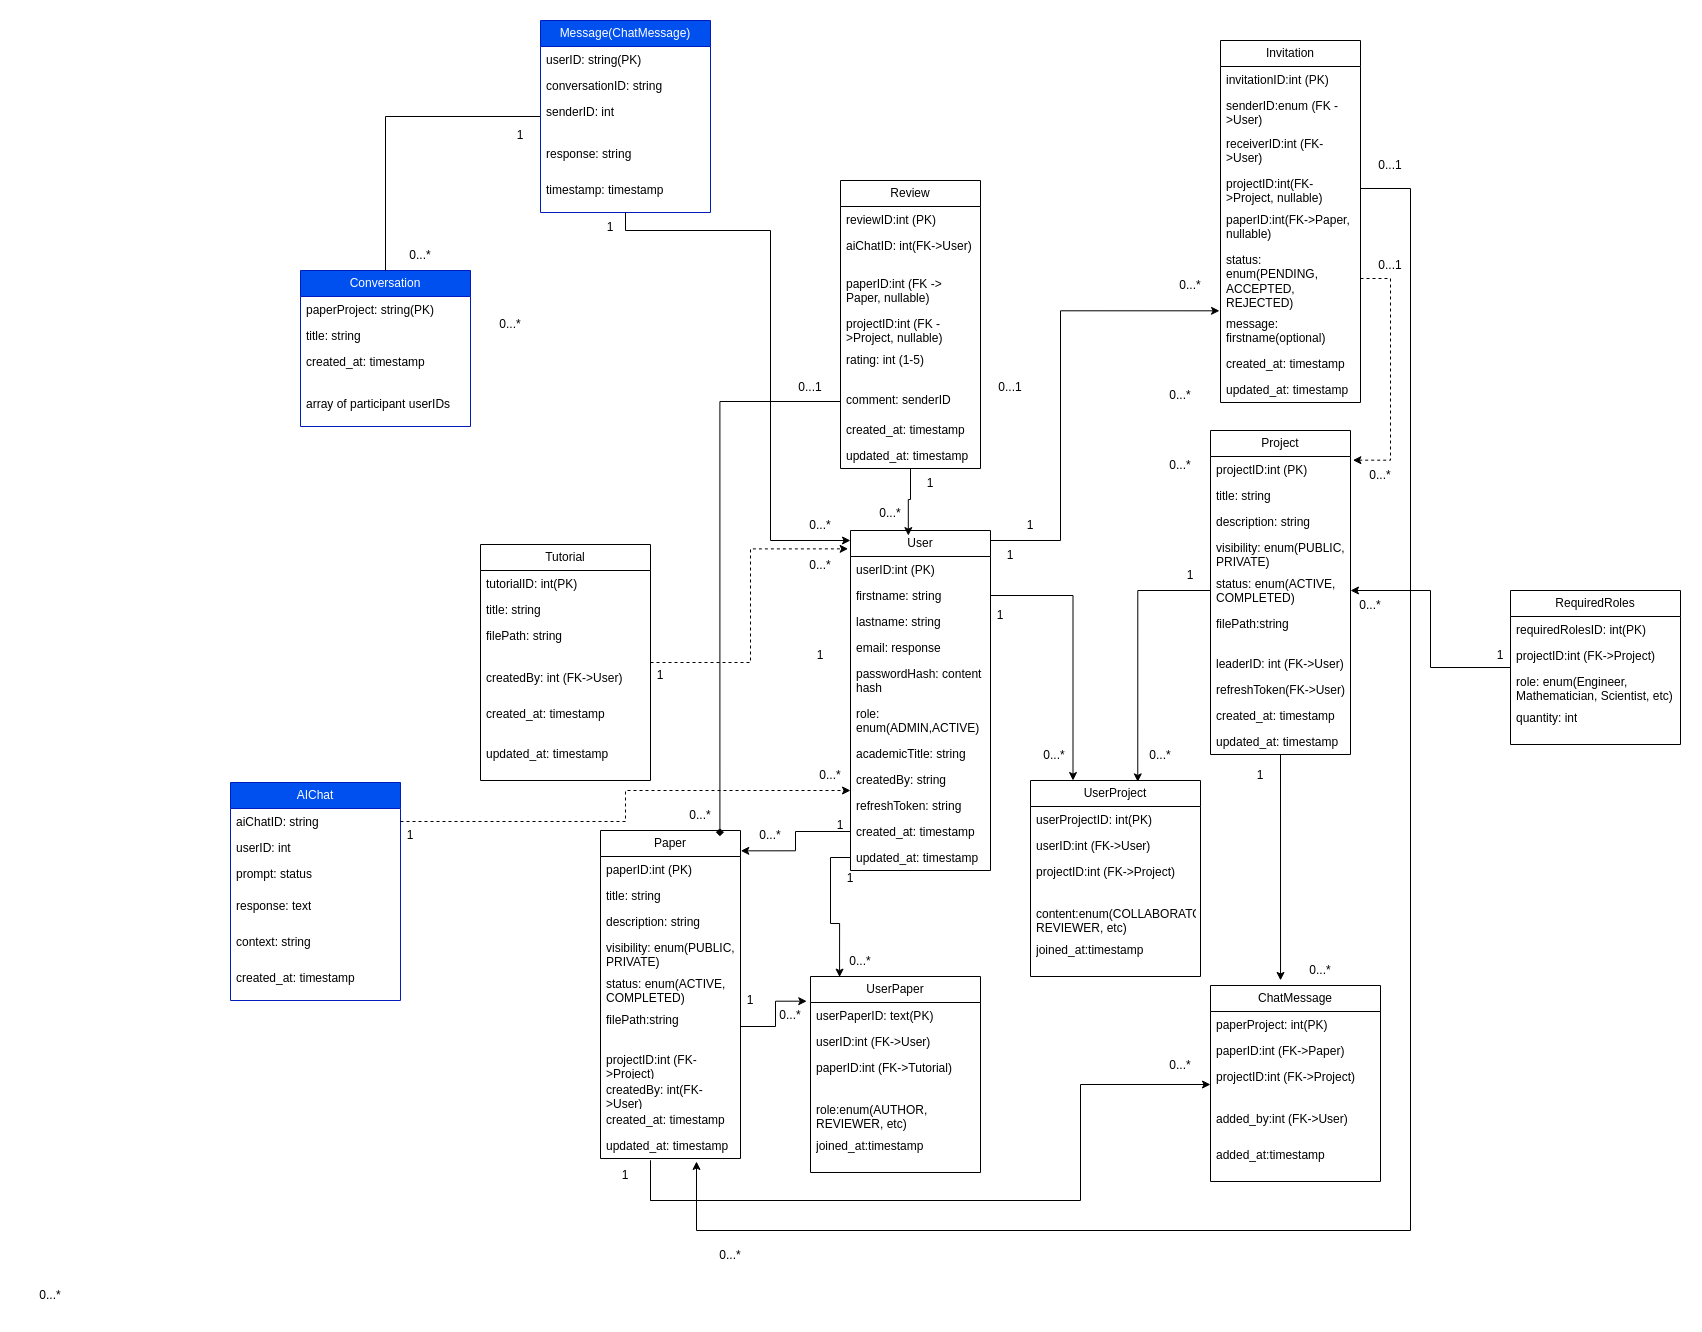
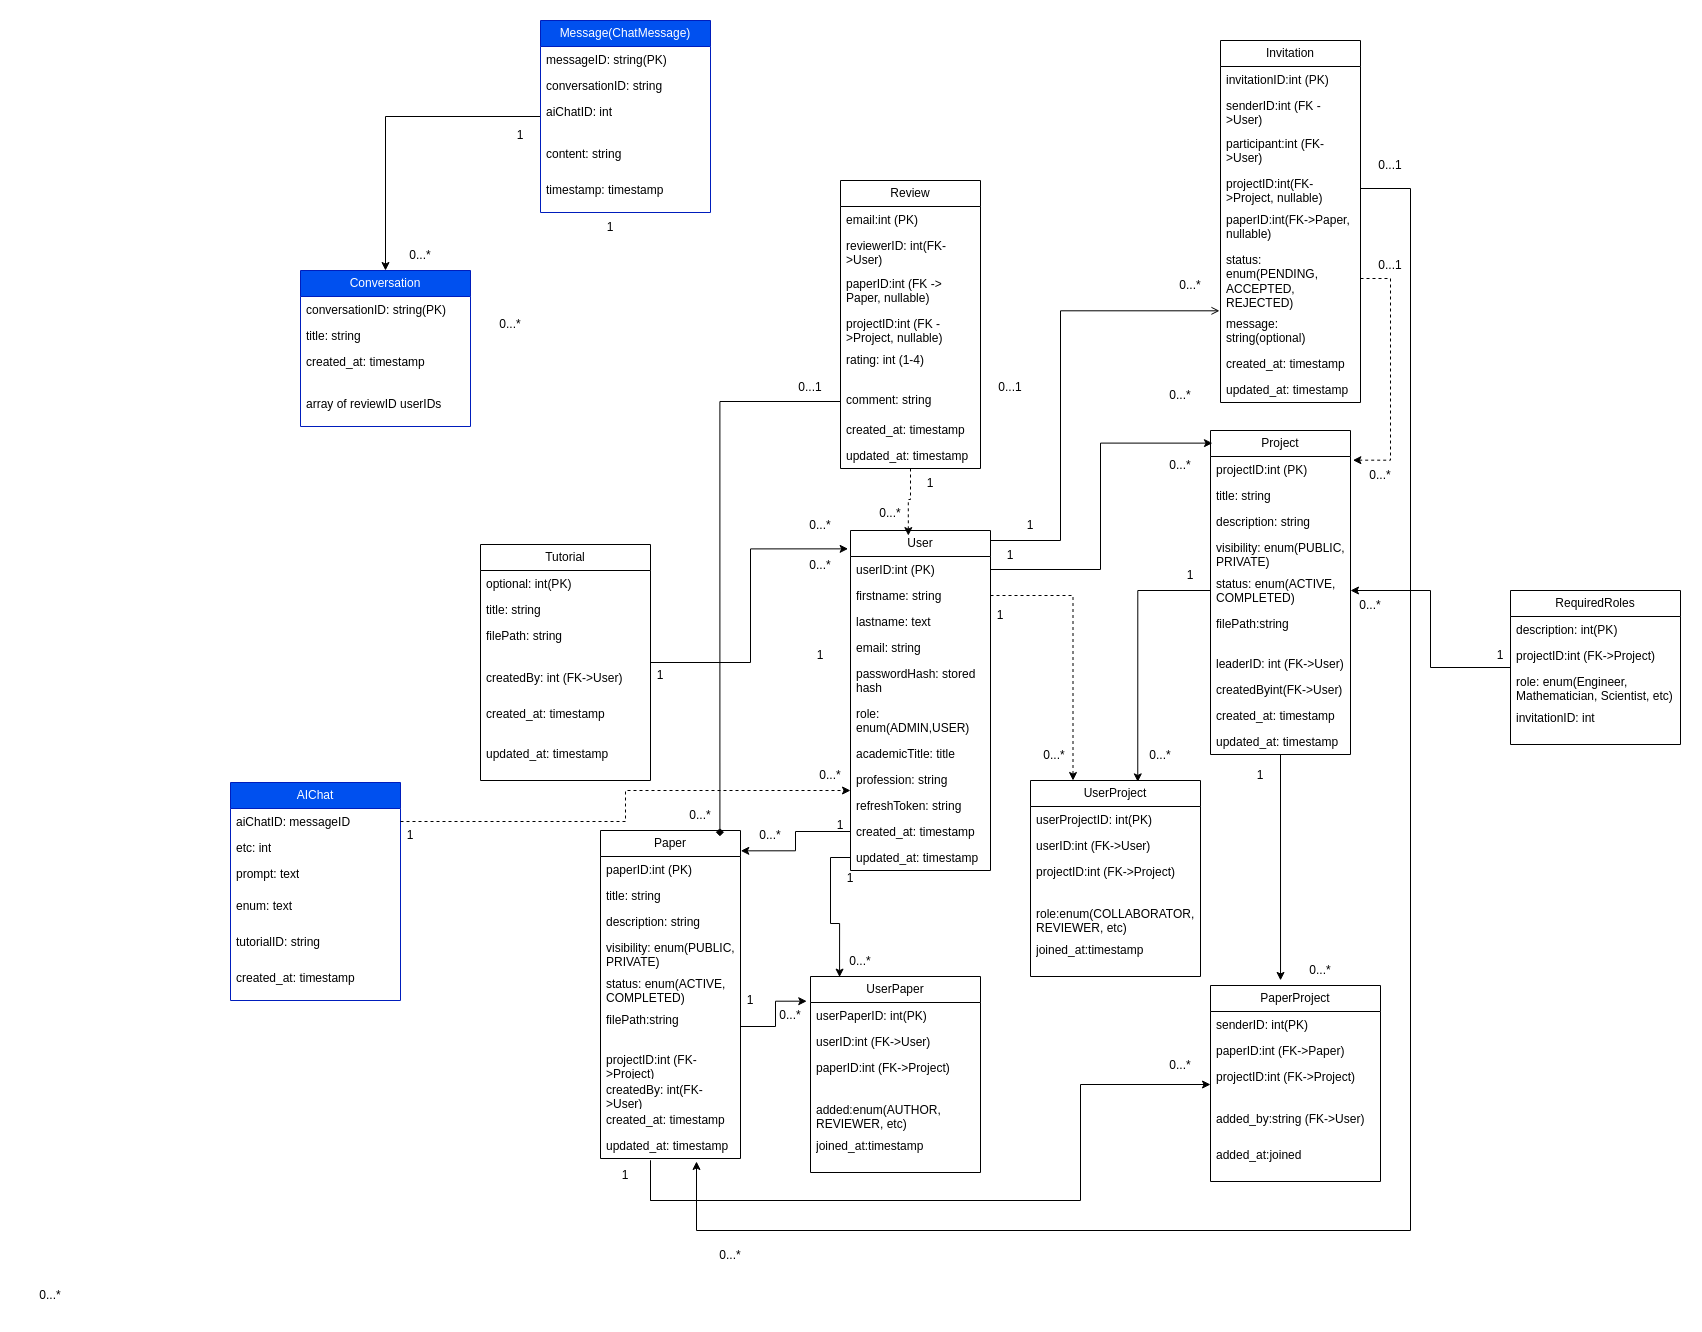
(602, 61) -> (612, 61)
(586, 113) -> (584, 113)
(1292, 114) -> (1292, 114)
(1292, 152) -> (1292, 152)
(596, 155) -> (592, 155)
(897, 221) -> (886, 221)
(912, 254) -> (912, 254)
(386, 264) -> (386, 262)
(382, 311) -> (387, 318)
(1211, 311) -> (1213, 311)
(1292, 332) -> (1292, 332)
(771, 341) -> none
(896, 361) -> (896, 361)
(901, 401) -> (892, 401)
(387, 412) -> (384, 405)
(911, 499) -> (911, 499)
none -> (1101, 509)
(543, 585) -> (536, 585)
(751, 610) -> (751, 610)
(904, 623) -> (899, 623)
(1589, 631) -> (1576, 631)
(1073, 643) -> (1073, 643)
(901, 649) -> (892, 649)
(922, 682) -> (922, 682)
(1282, 698) -> (1282, 698)
(1554, 719) -> (1564, 719)
(922, 722) -> (922, 722)
(918, 755) -> (913, 755)
(909, 781) -> (911, 781)
(284, 823) -> (296, 823)
(269, 849) -> (259, 849)
(280, 875) -> (274, 875)
(280, 907) -> (267, 907)
(1117, 922) -> (1117, 922)
(282, 943) -> (289, 943)
(1296, 999) -> (1296, 999)
(884, 1017) -> (879, 1017)
(1282, 1026) -> (1269, 1026)
(896, 1069) -> (896, 1069)
(897, 1118) -> (897, 1118)
(1289, 1120) -> (1297, 1127)
(1274, 1156) -> (1264, 1156)
